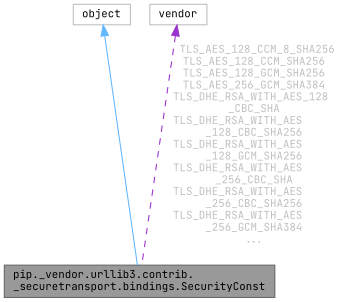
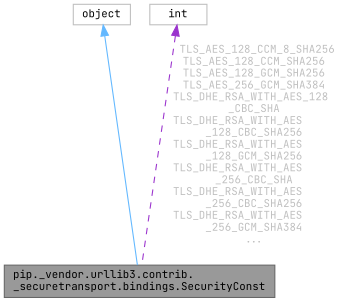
(178, 15) -> (178, 15)
